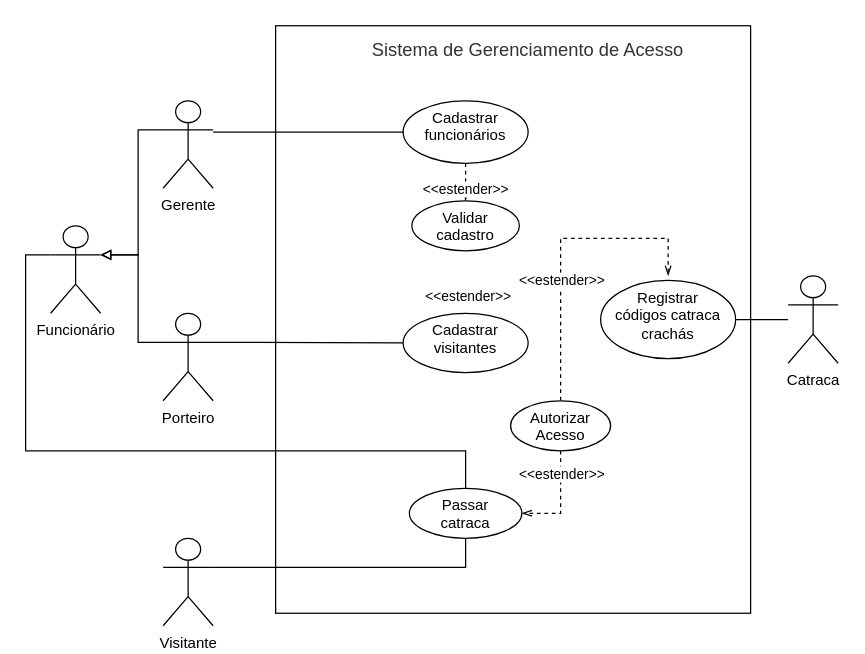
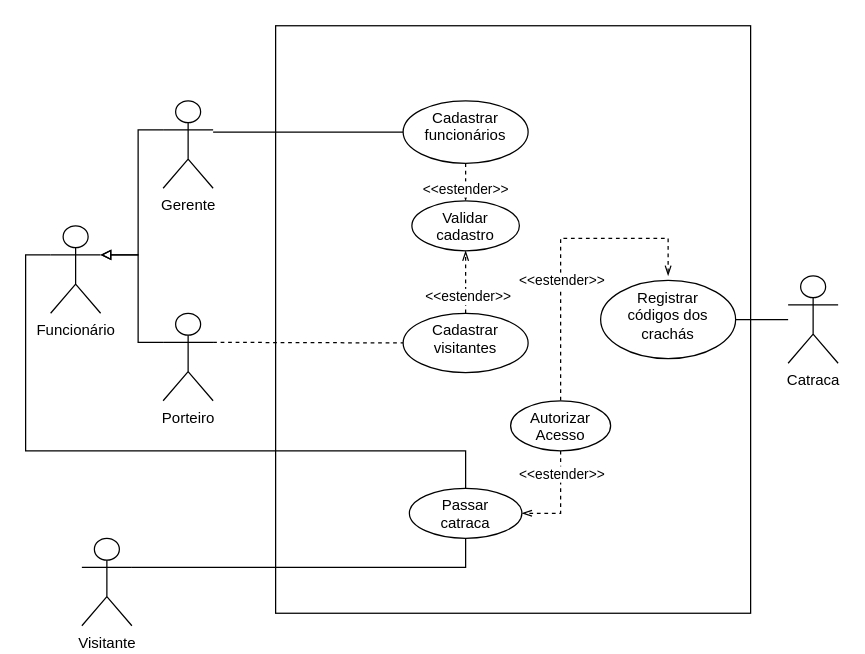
(528, 51) -> none
none -> (466, 272)
(668, 316) -> (668, 316)
(308, 343) -> (308, 343)
(188, 582) -> (107, 582)
